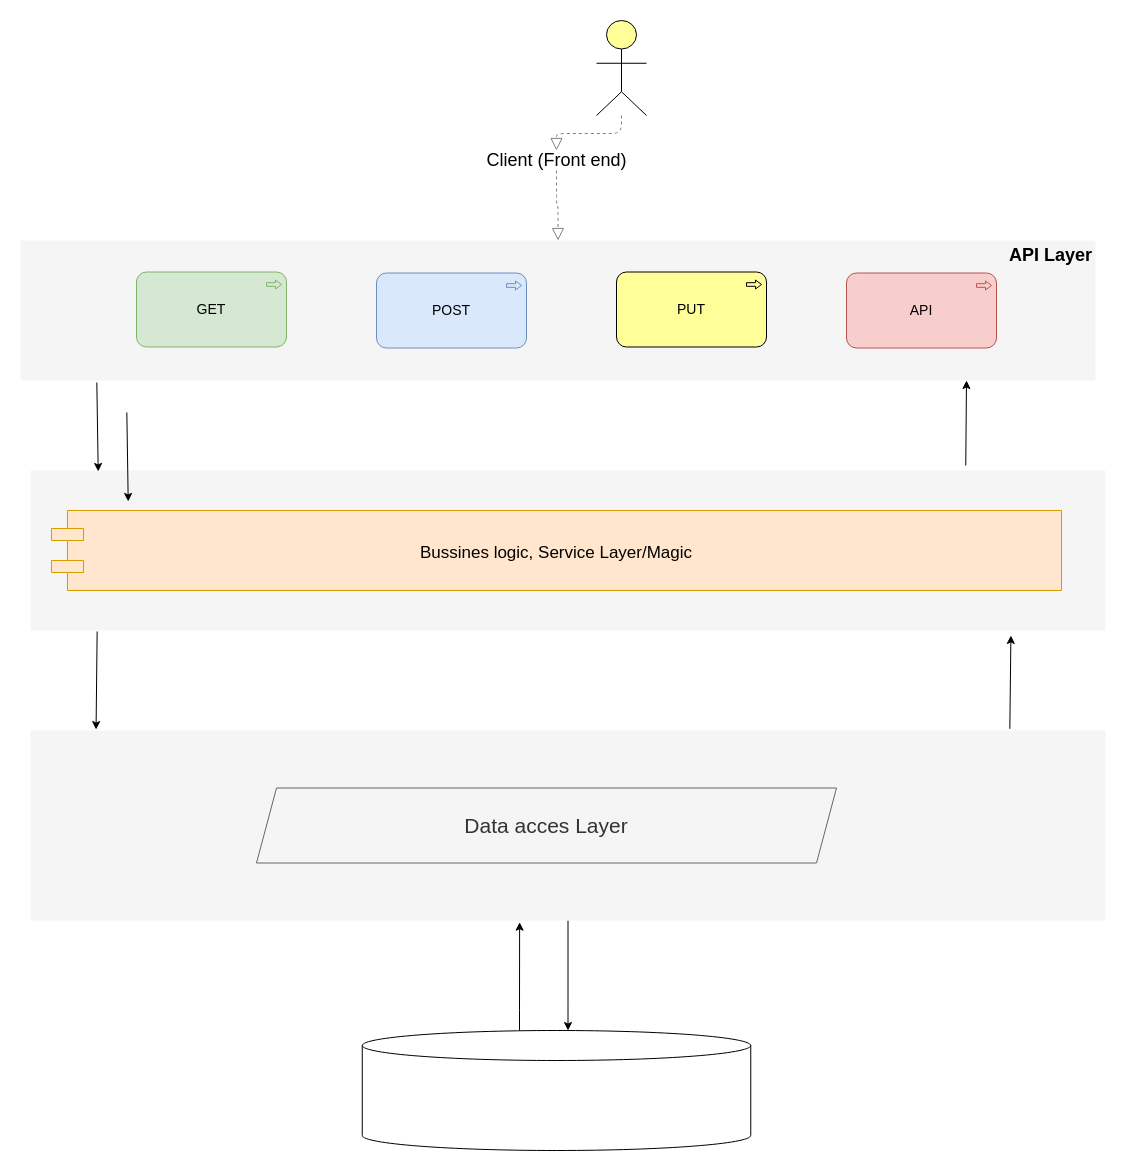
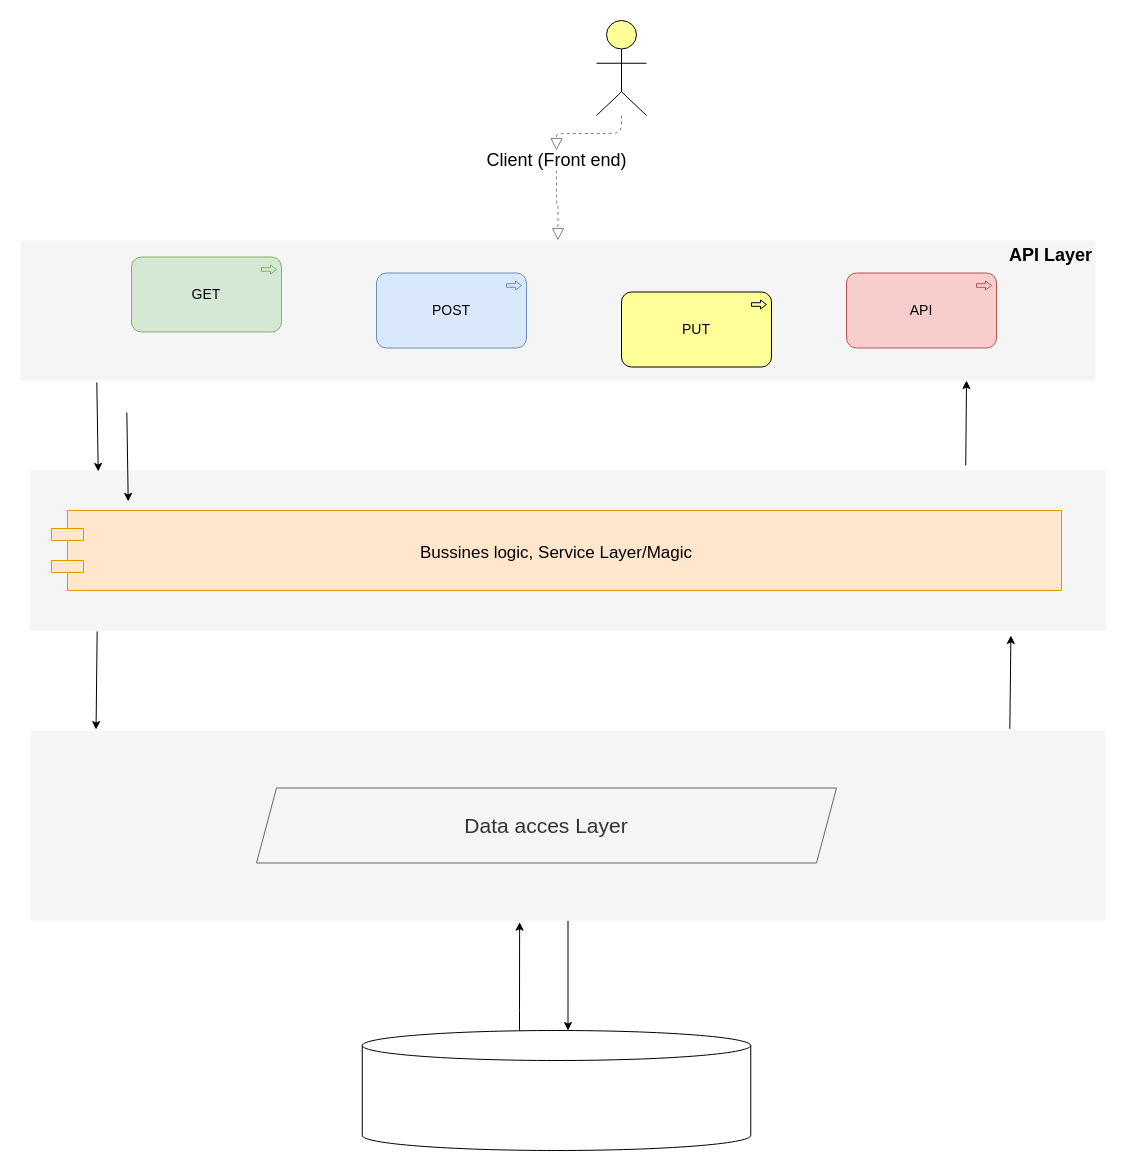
(212, 310) -> (207, 295)
(692, 310) -> (697, 330)
